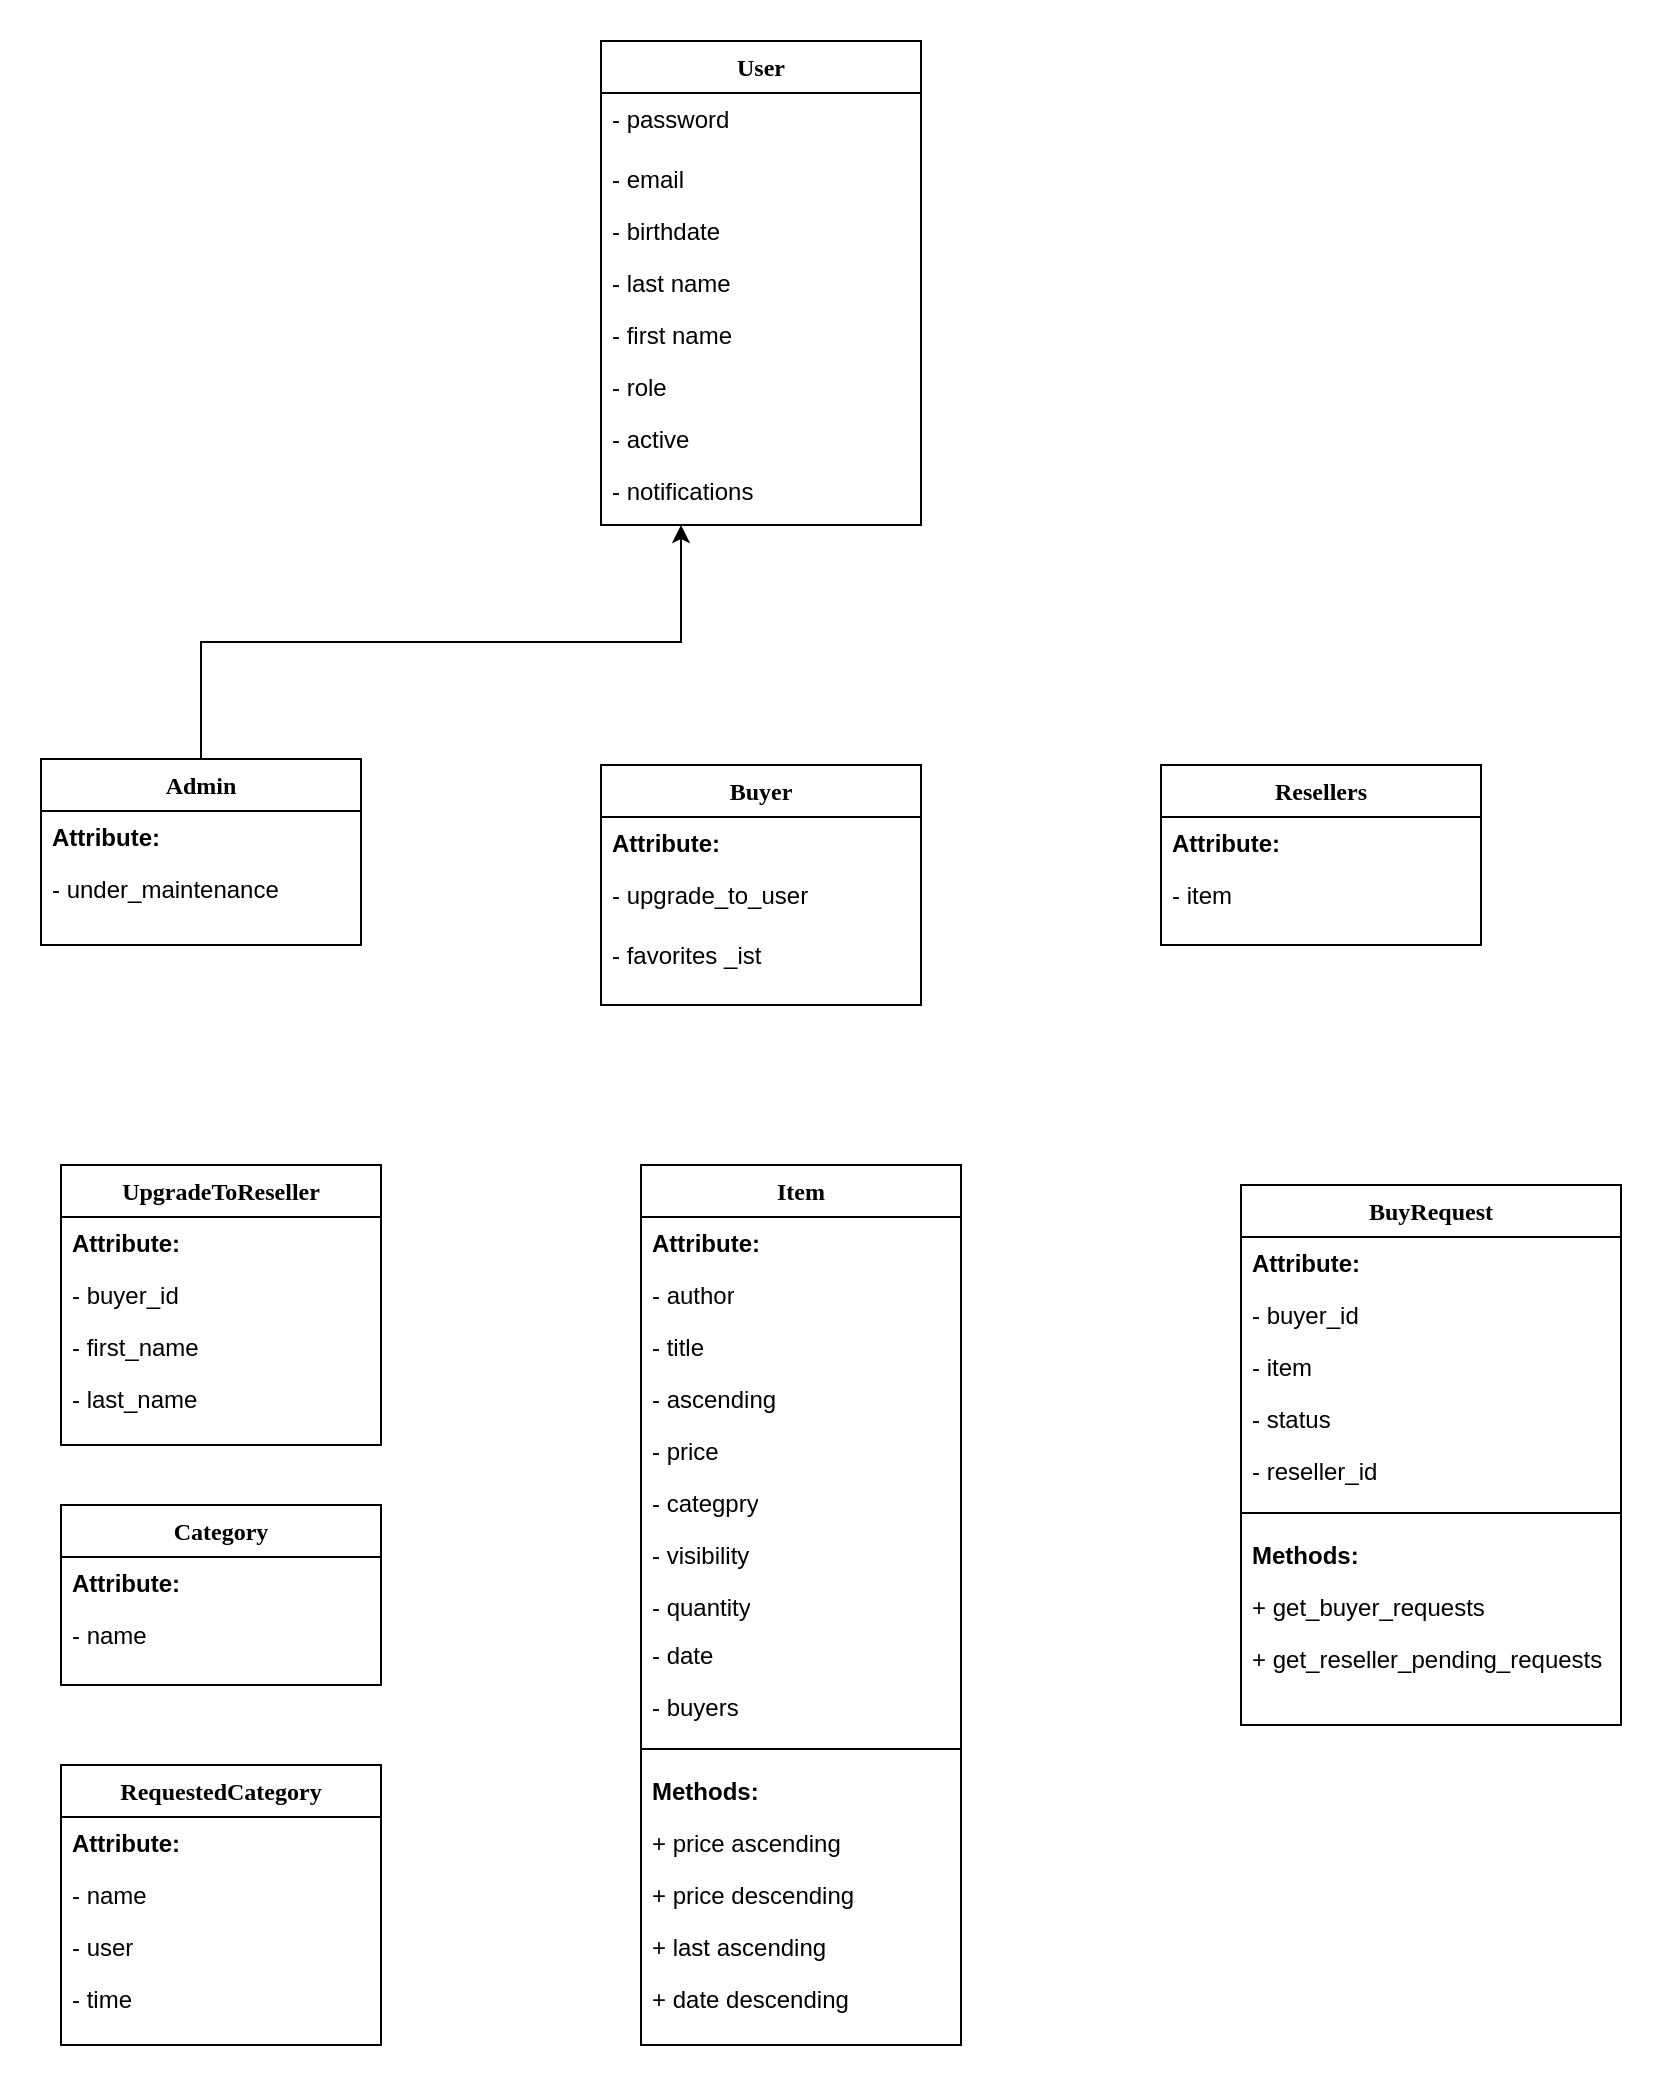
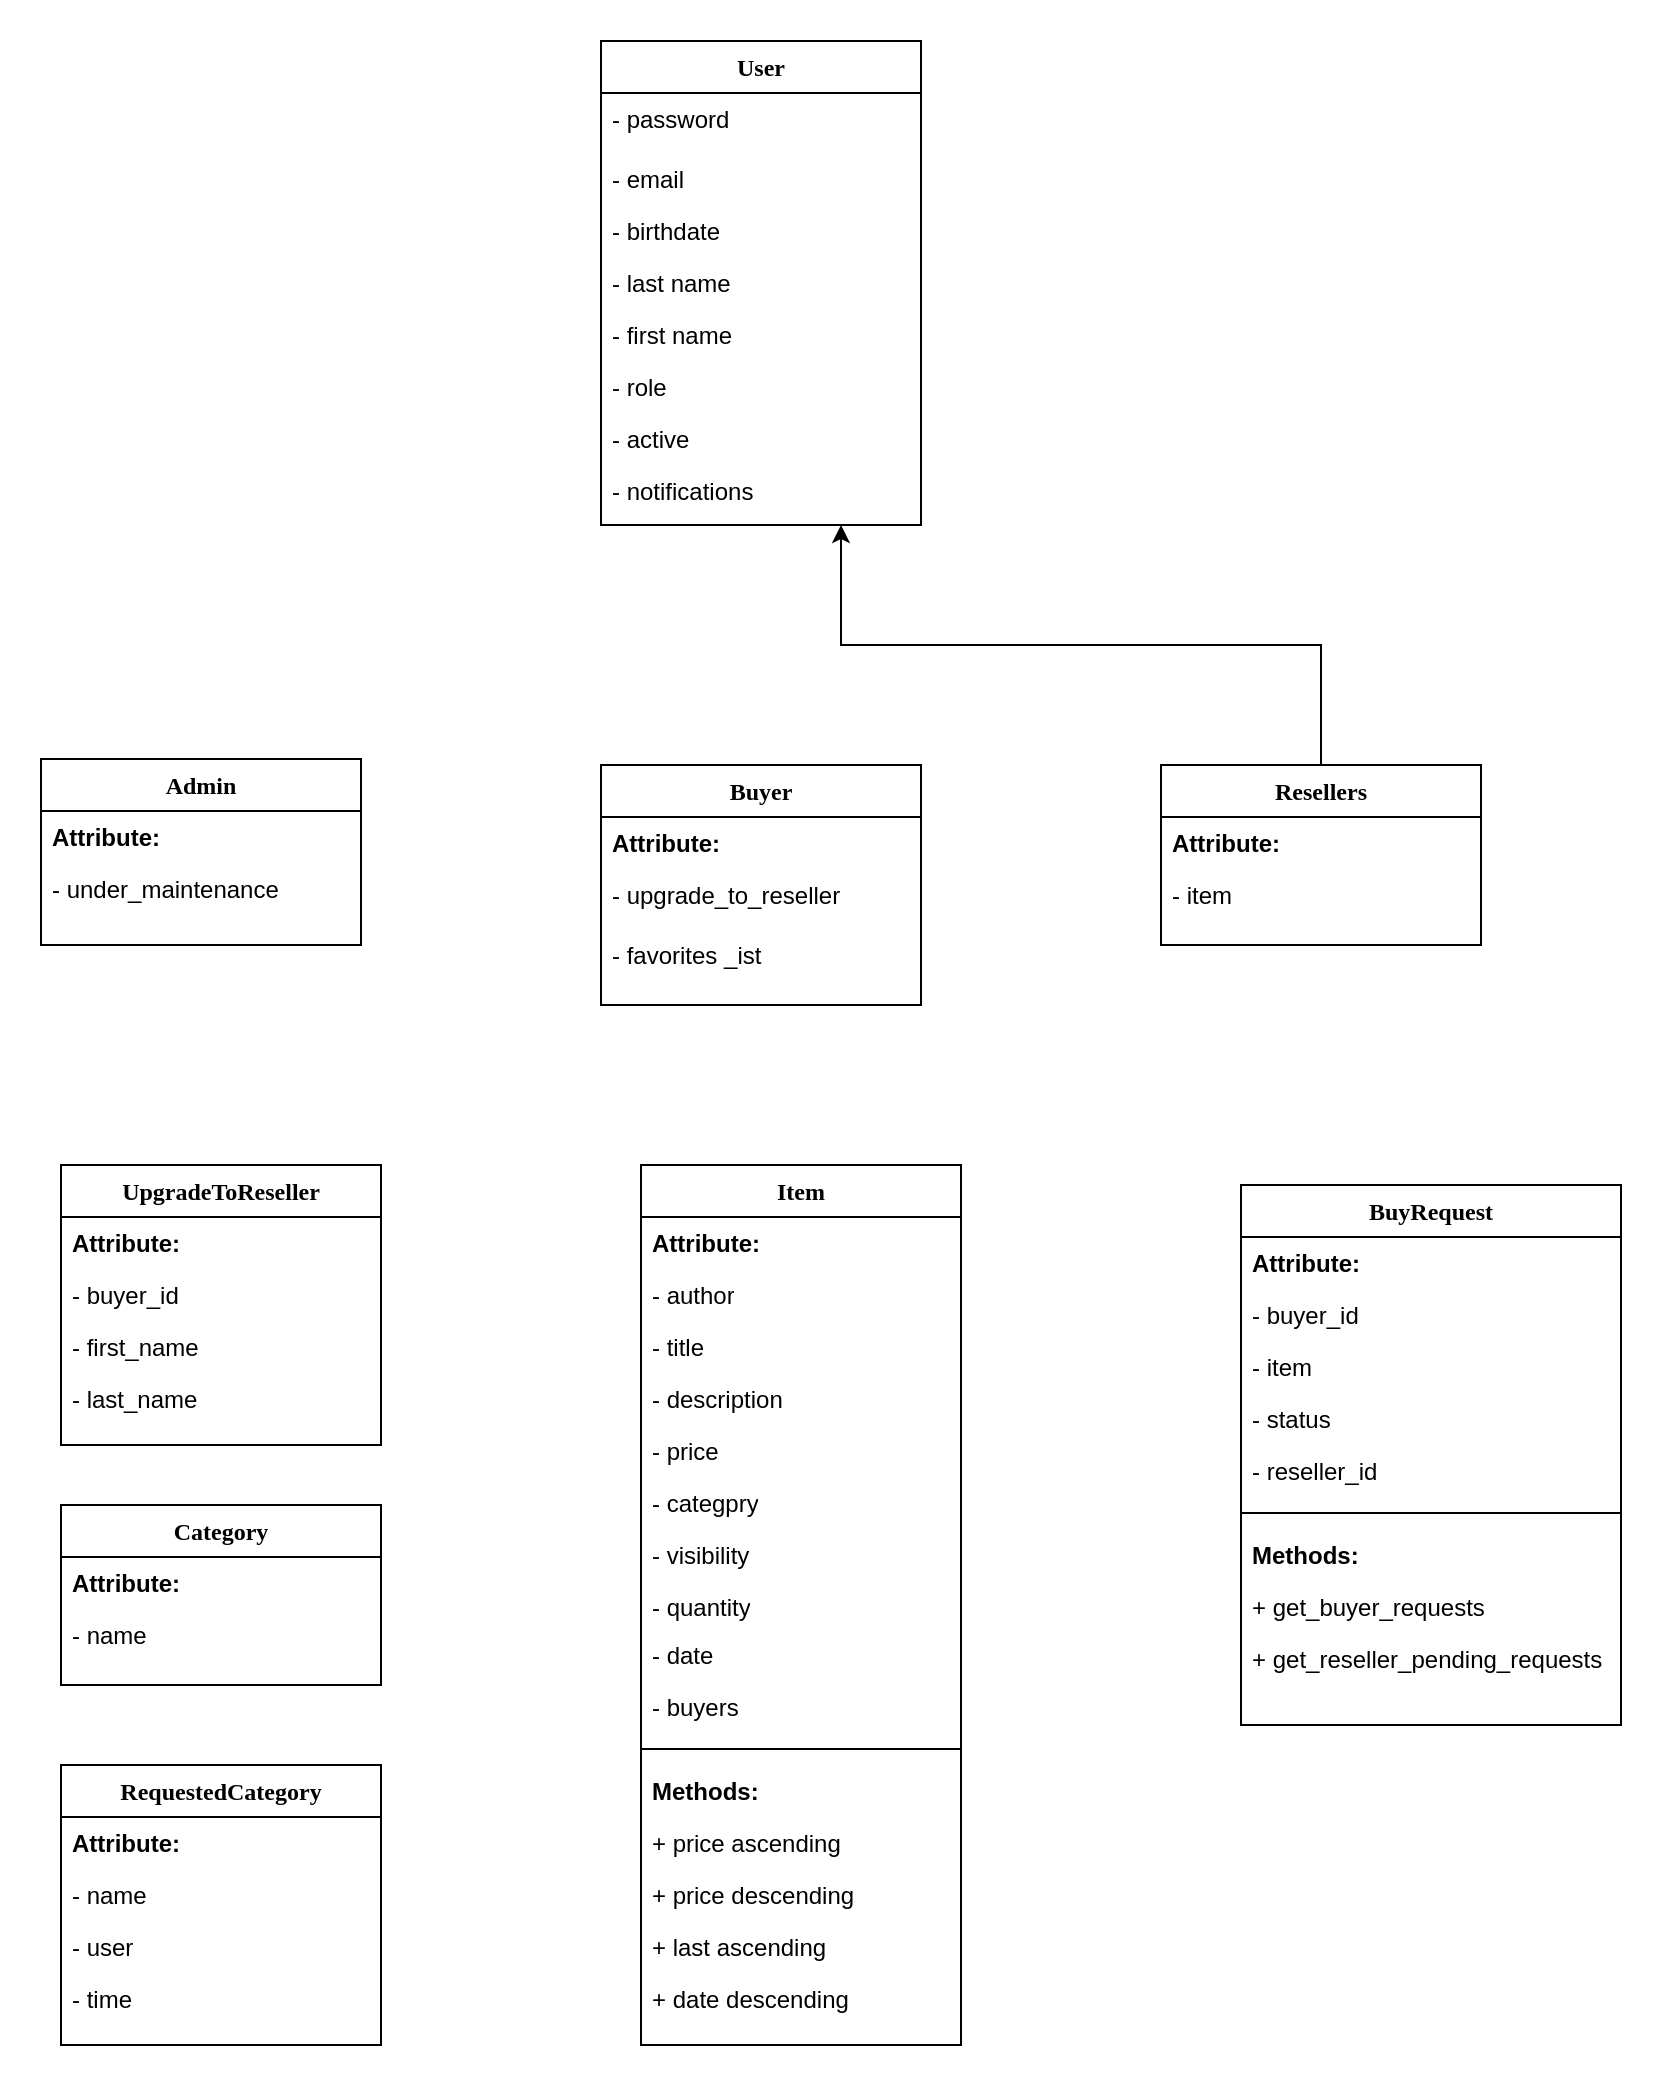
(436, 642) -> none
none -> (1086, 645)
(724, 897) -> (745, 897)
(721, 1401) -> (731, 1401)
